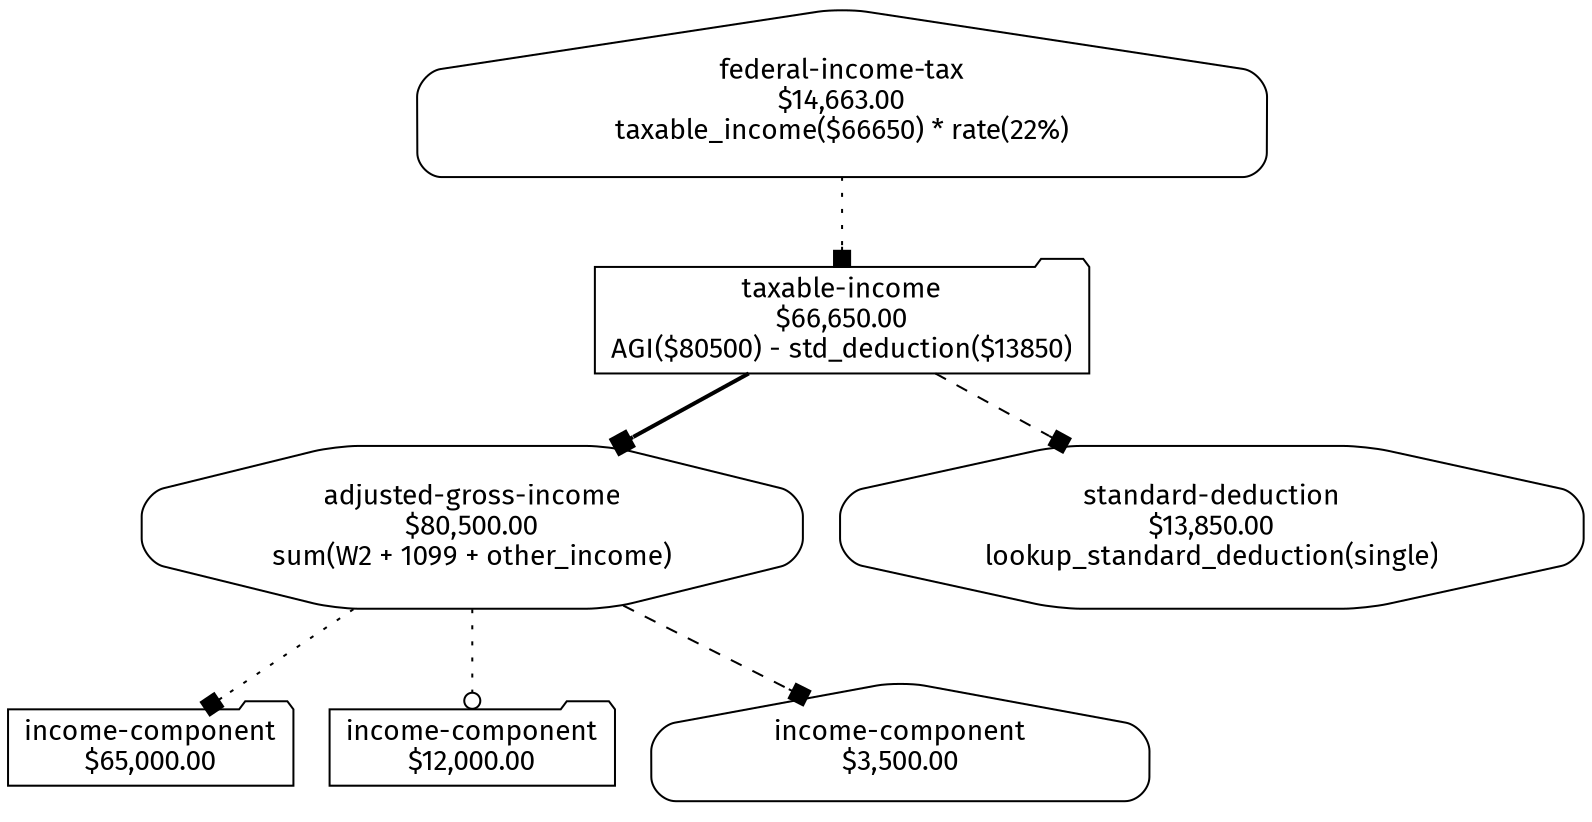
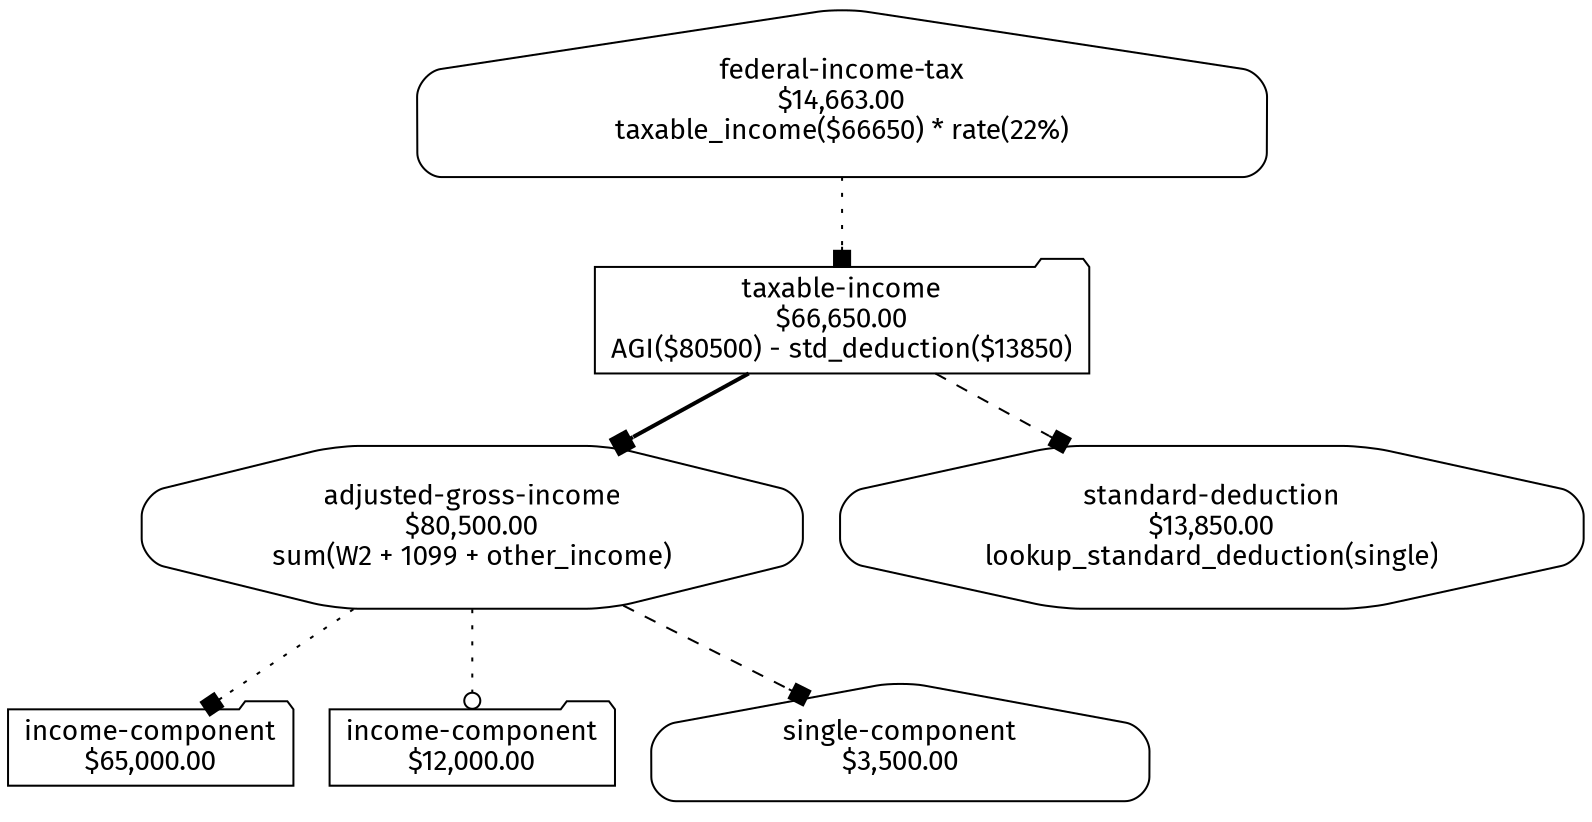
(900, 748) -> (900, 748)
